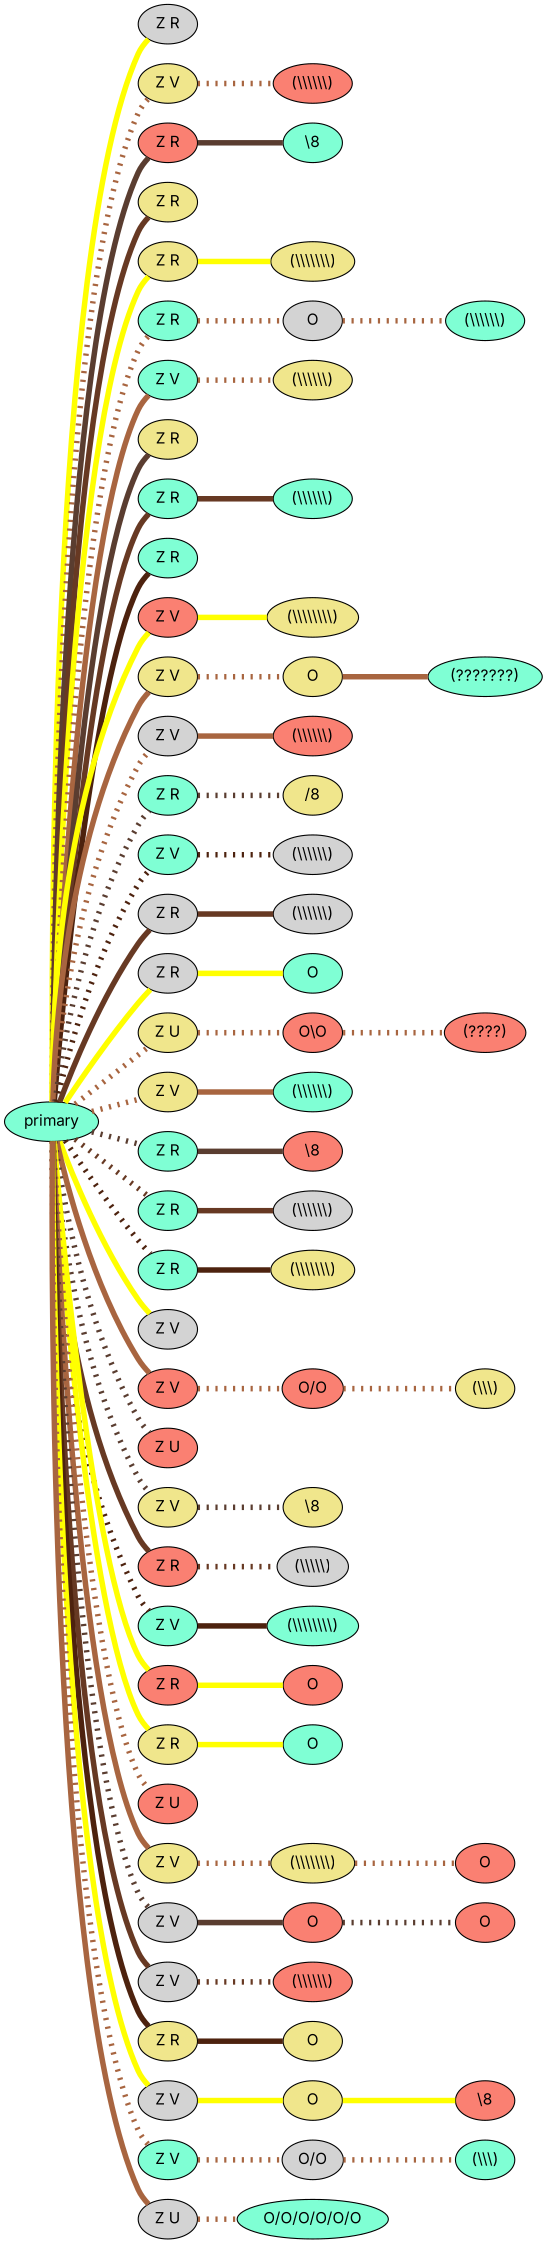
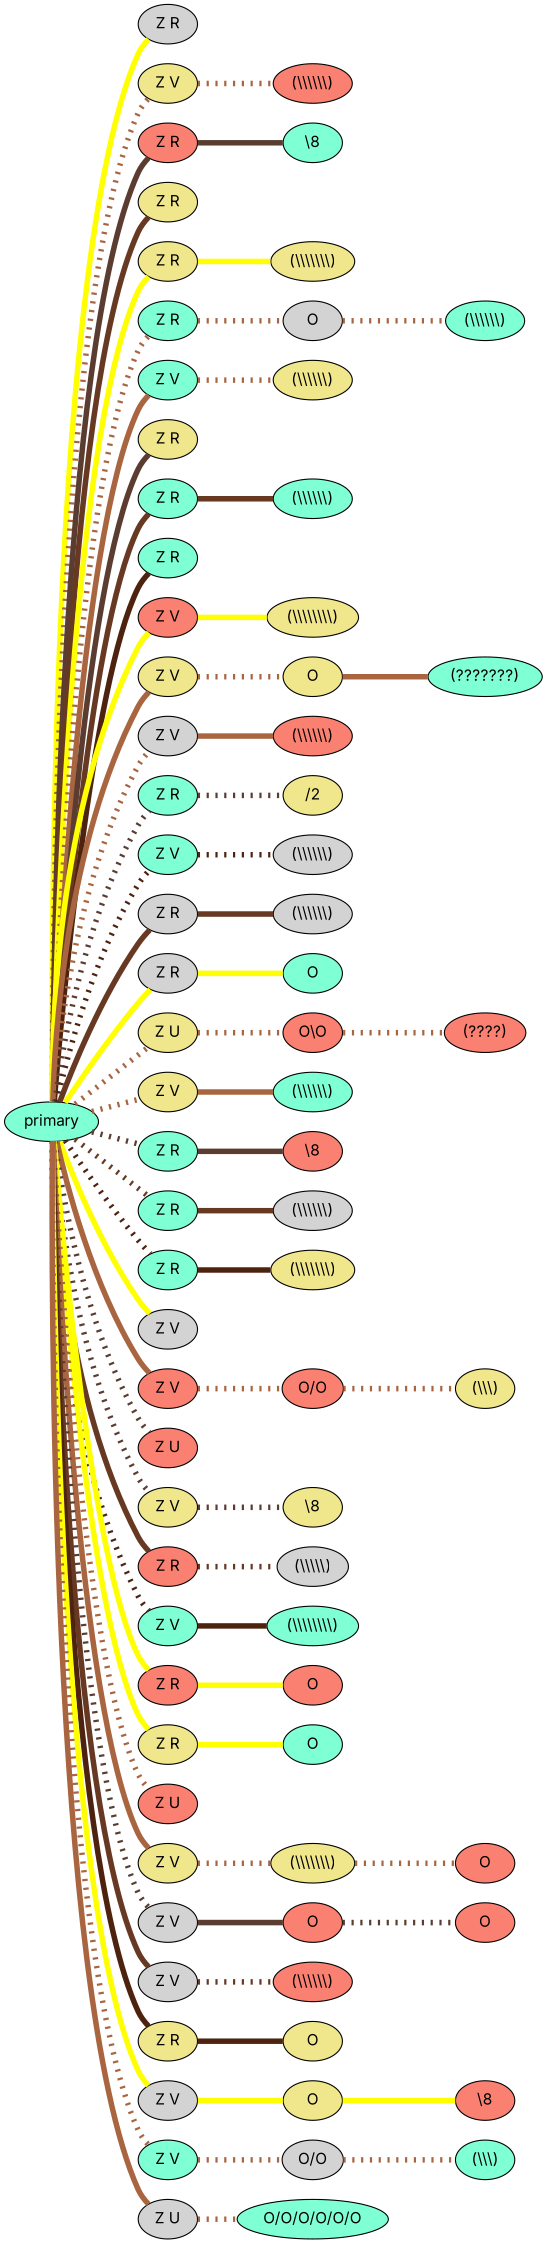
(313, 795) -> (313, 795)
